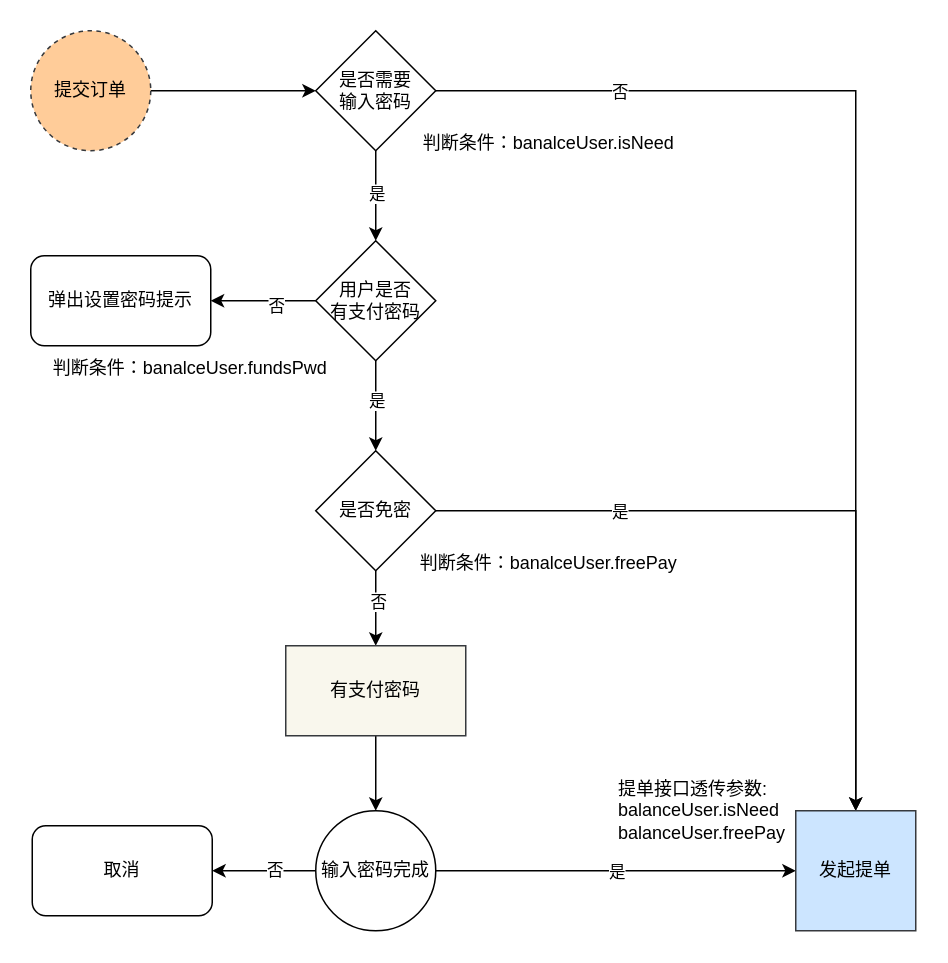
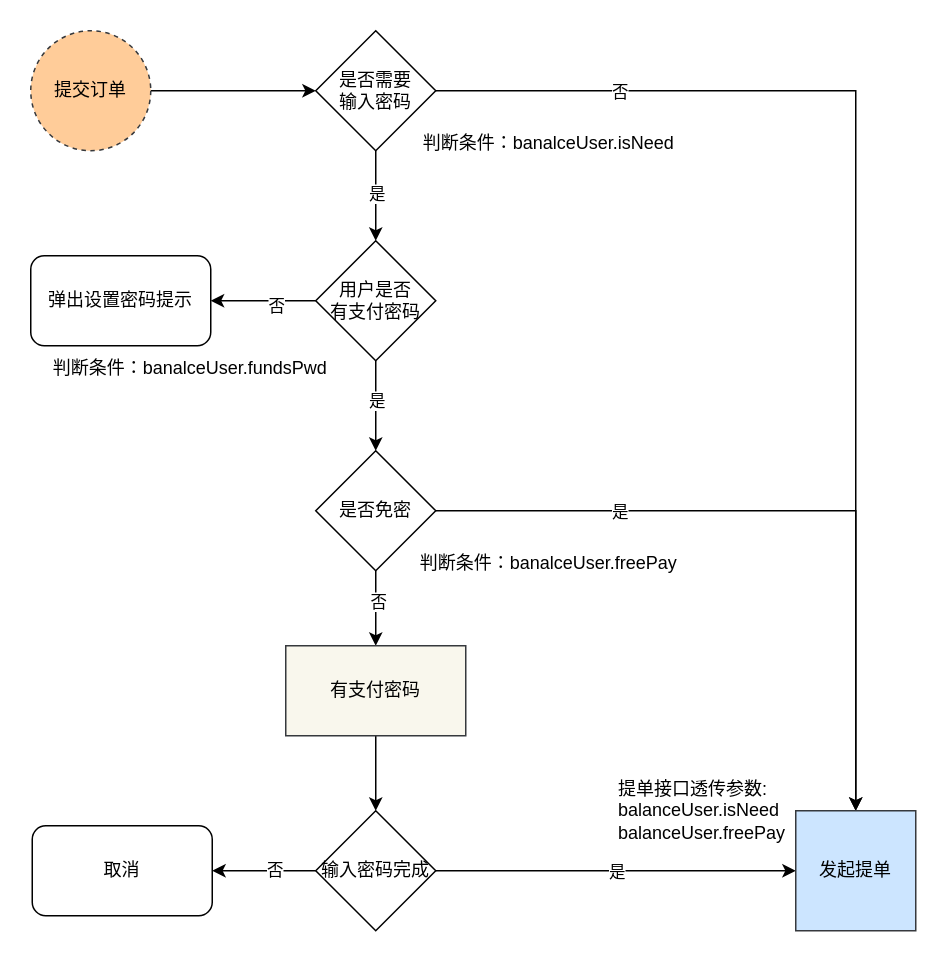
(376, 871) -> (376, 871)
